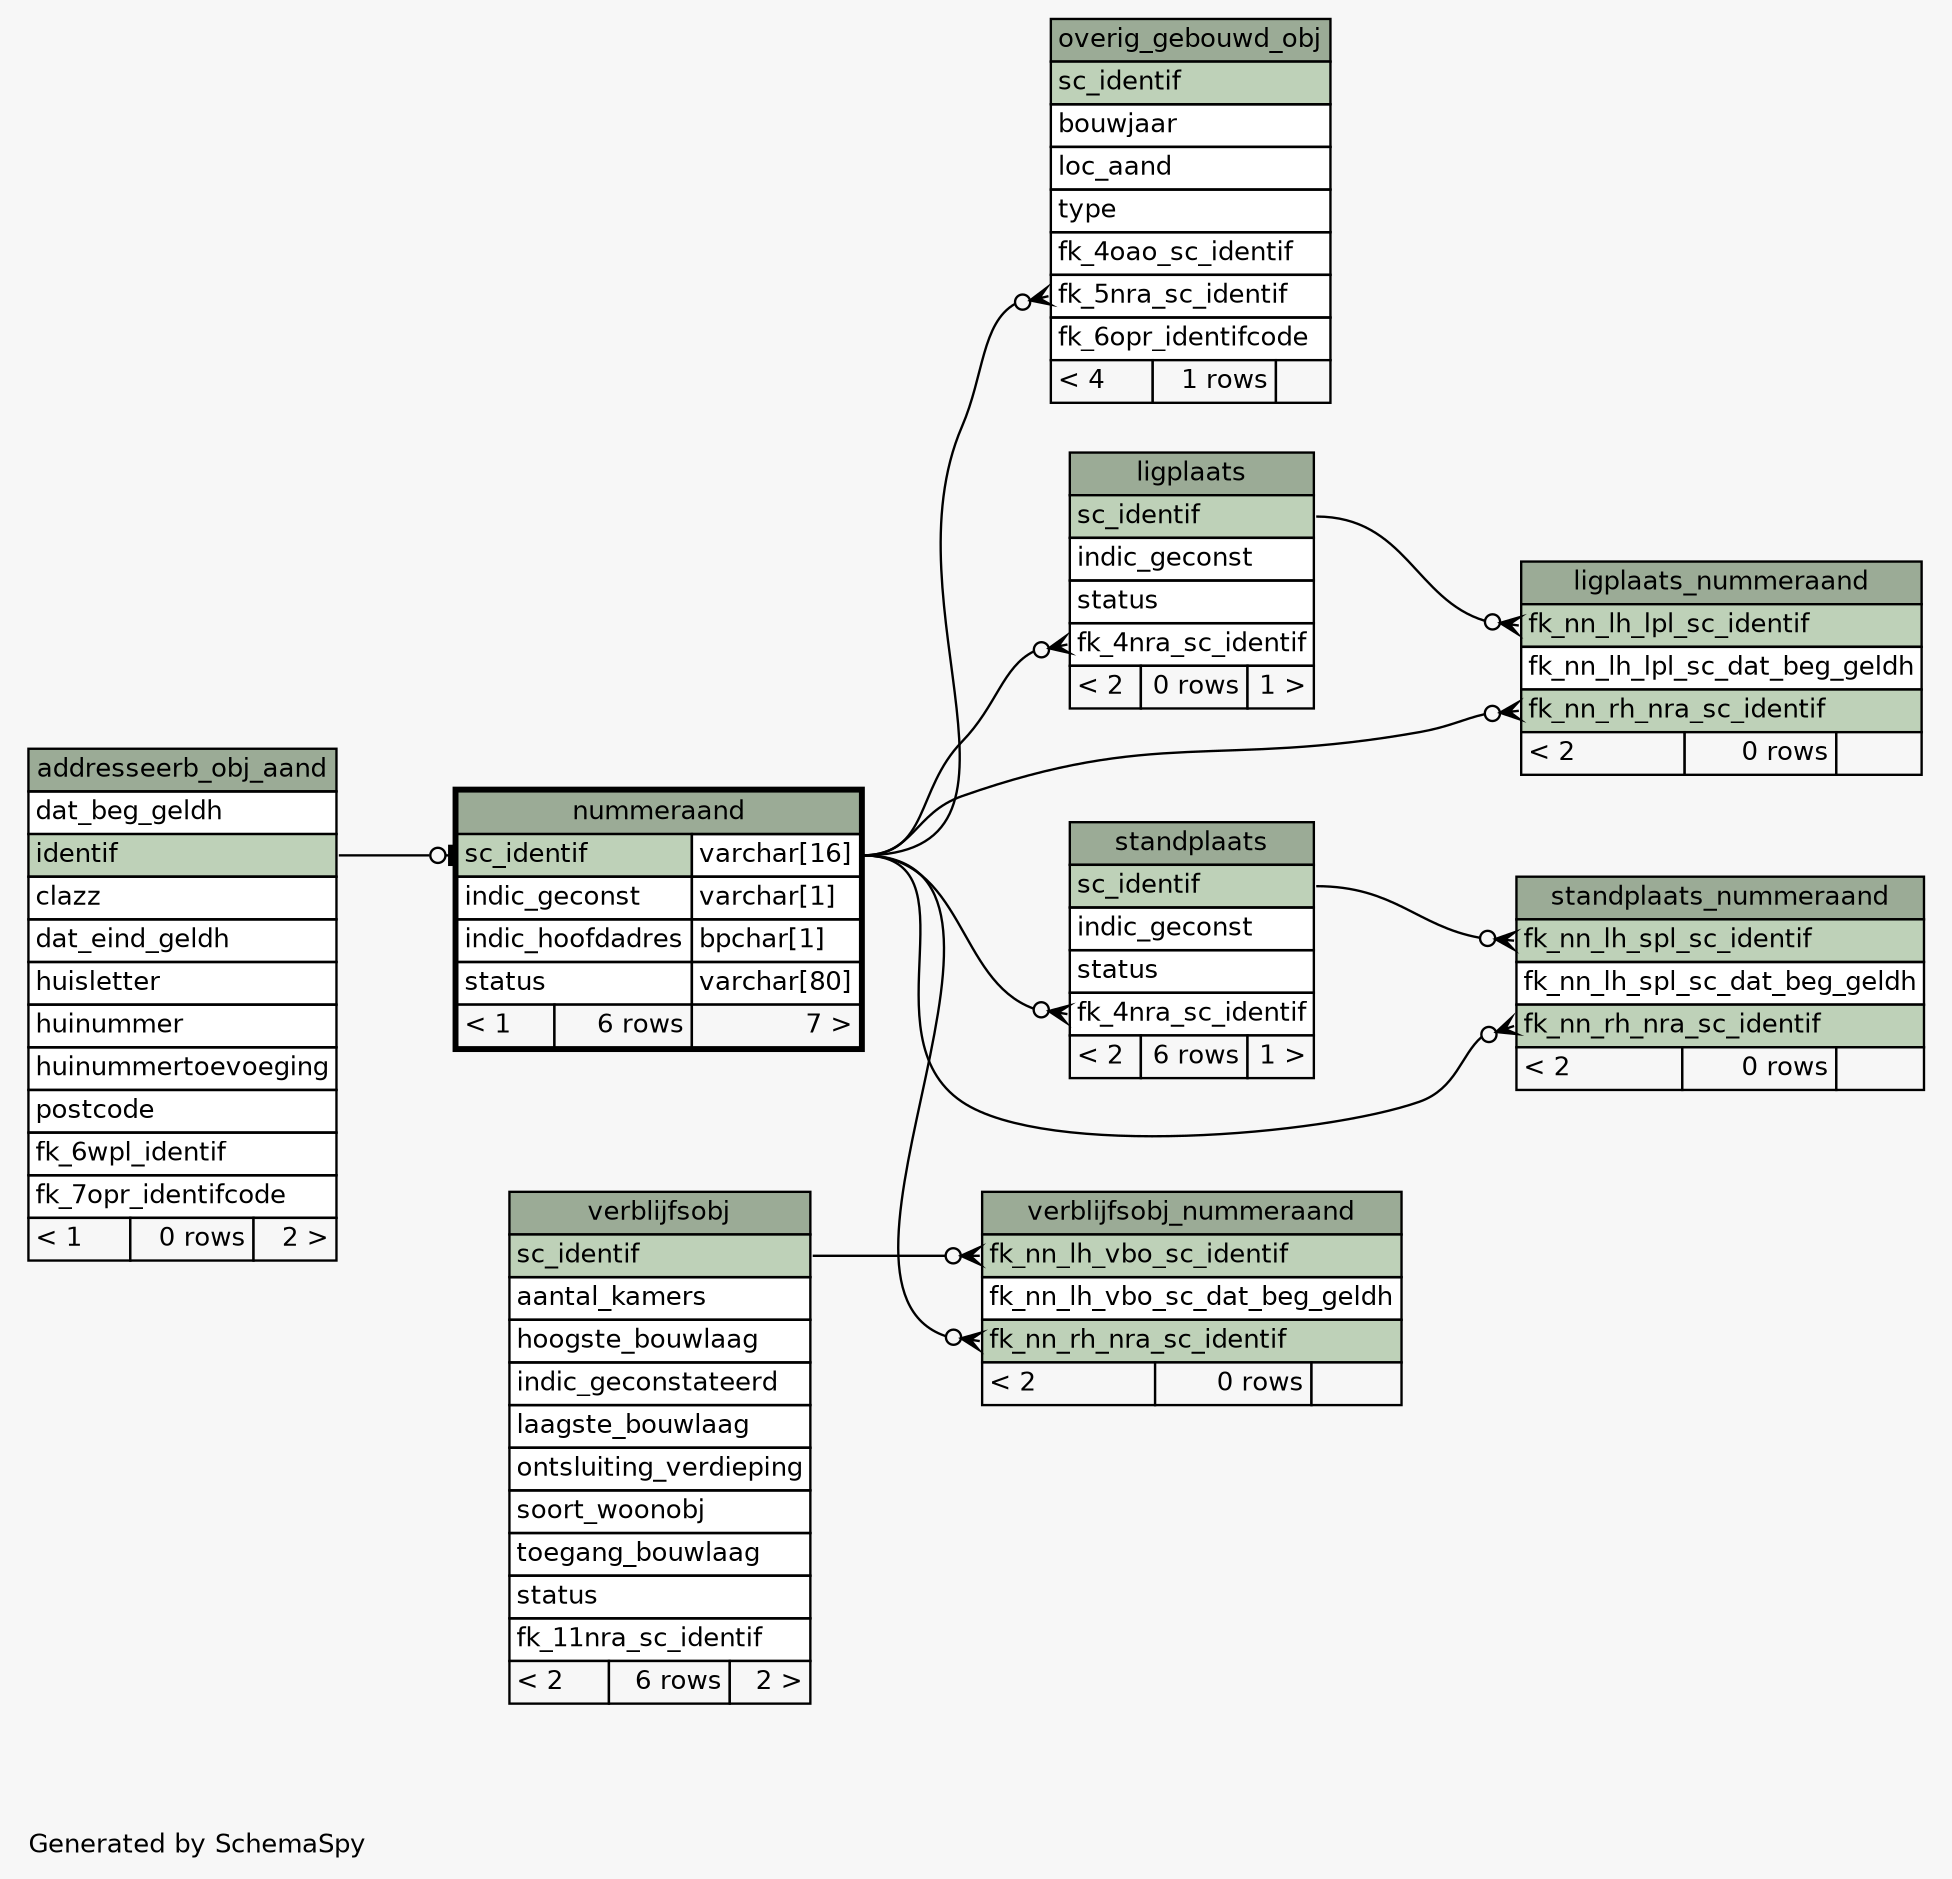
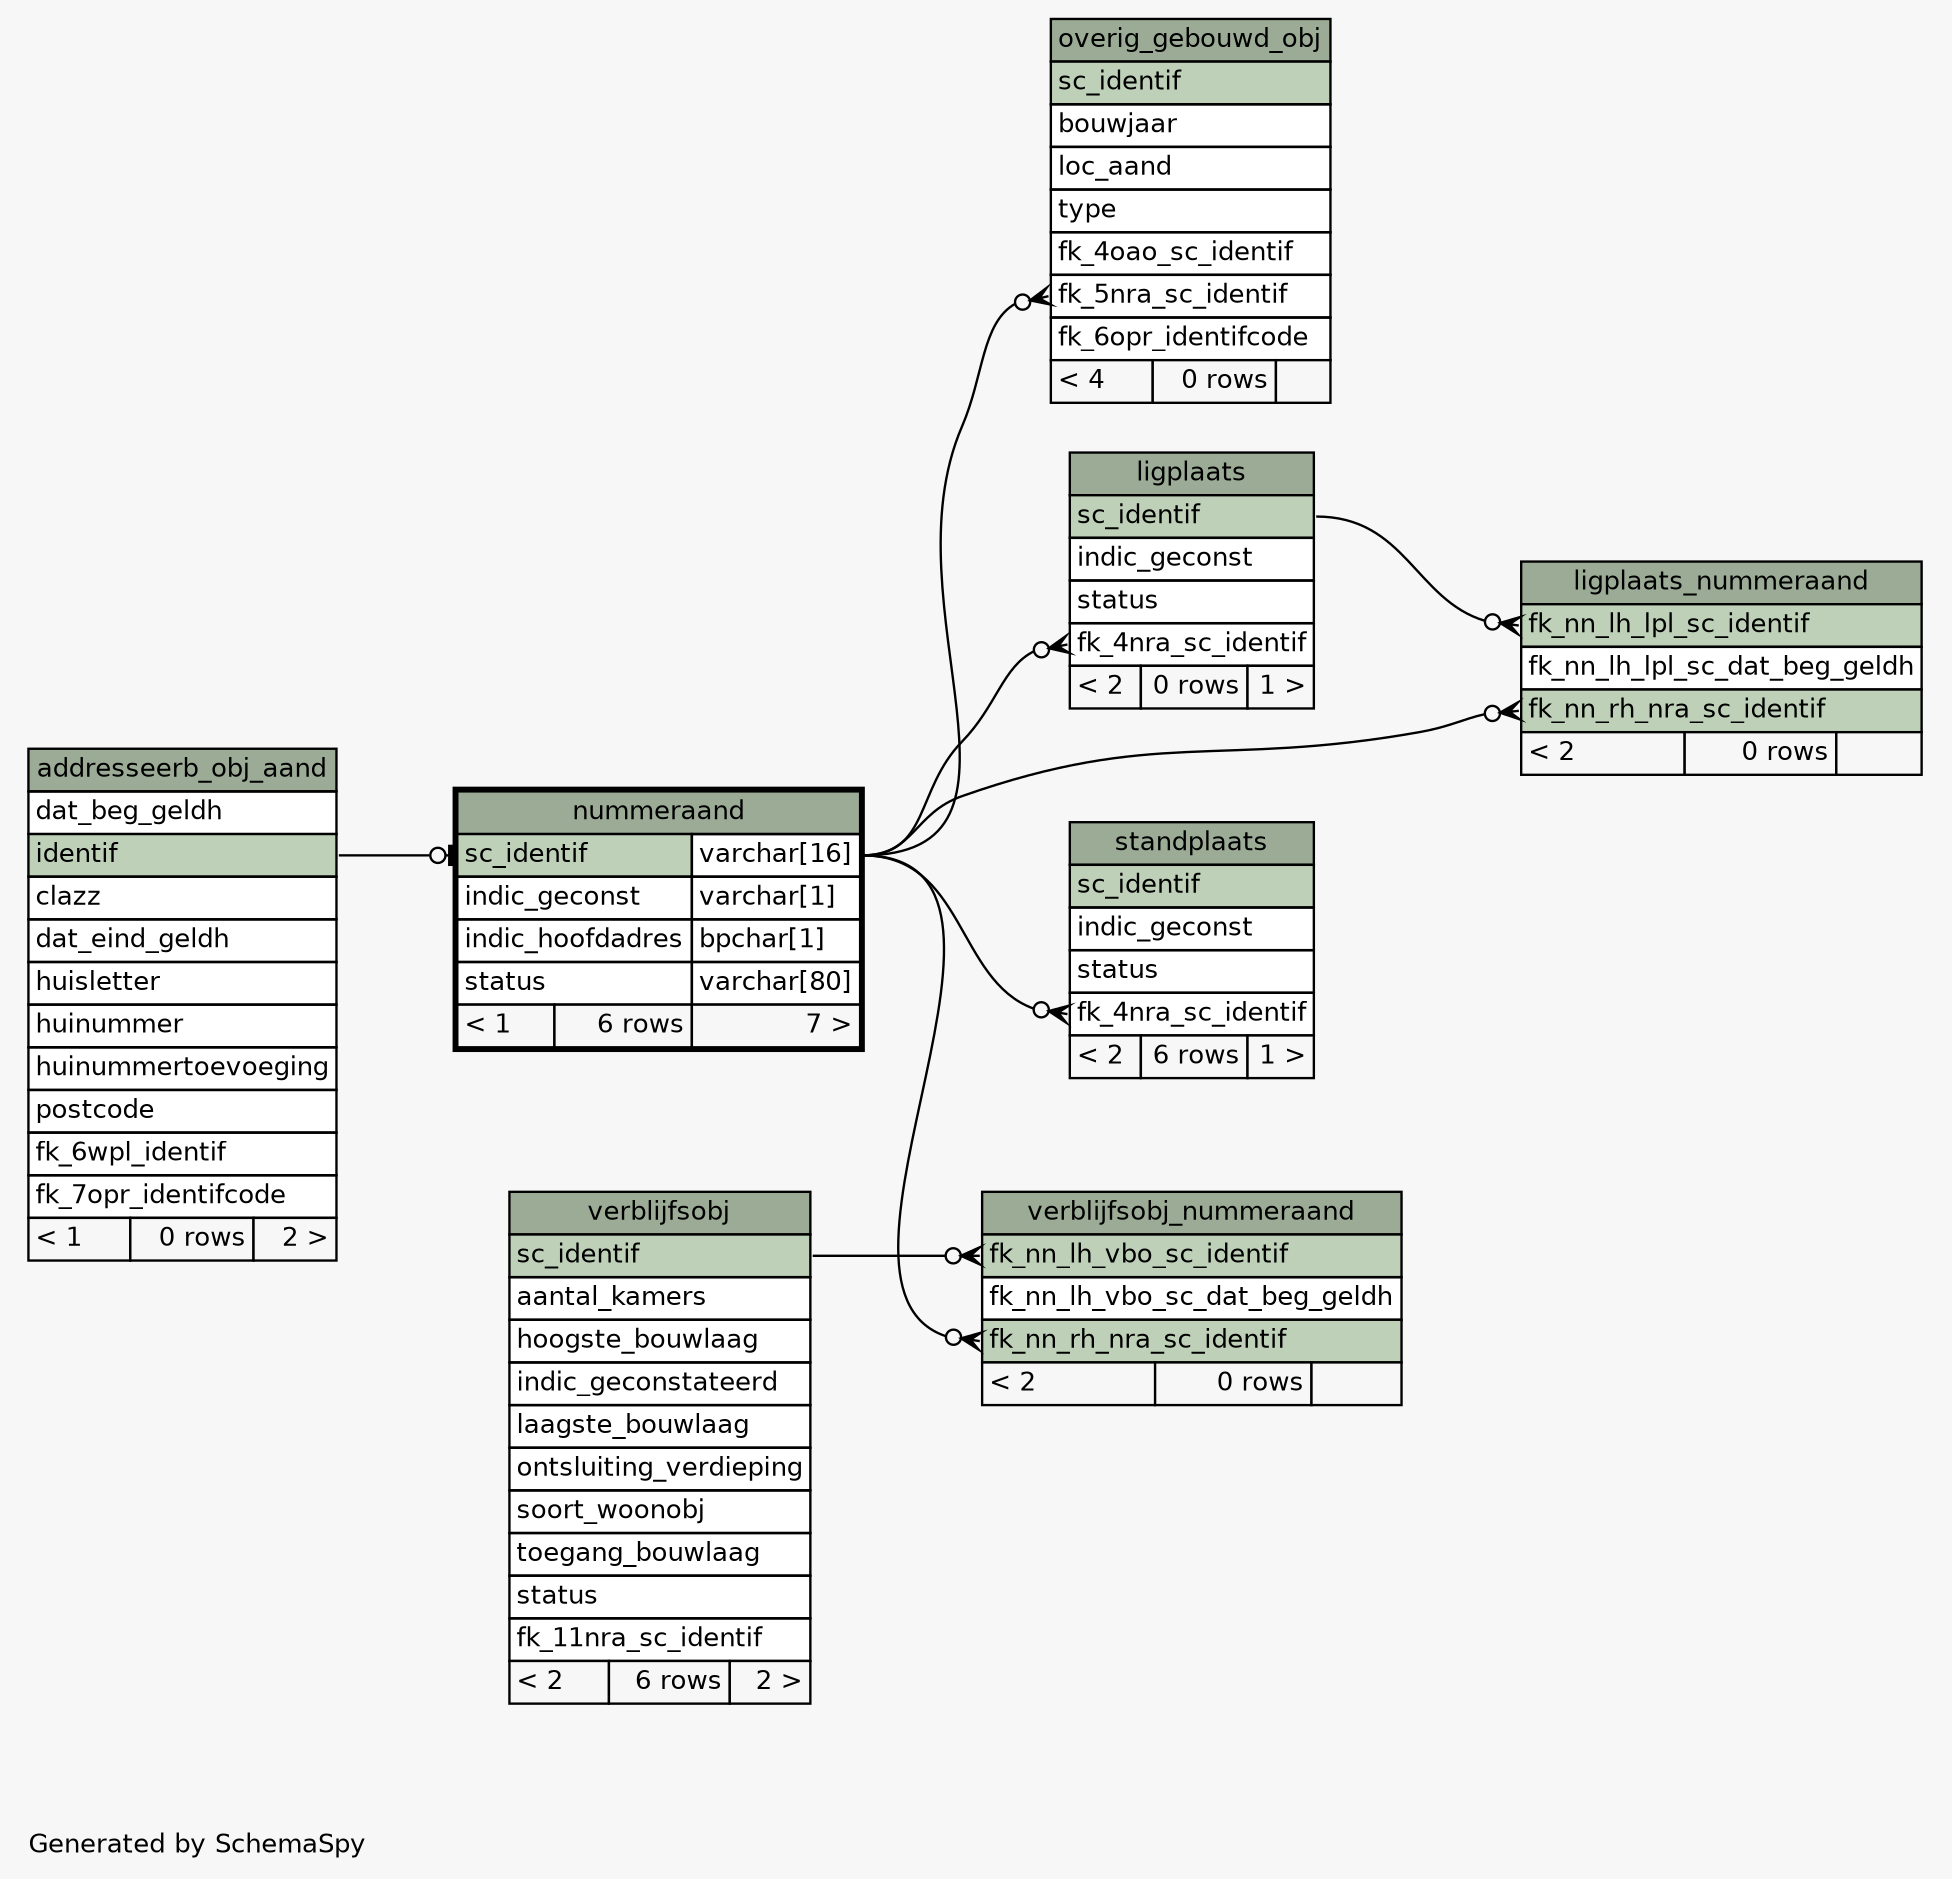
(1225, 380) -> (1225, 380)
(1720, 983) -> none
